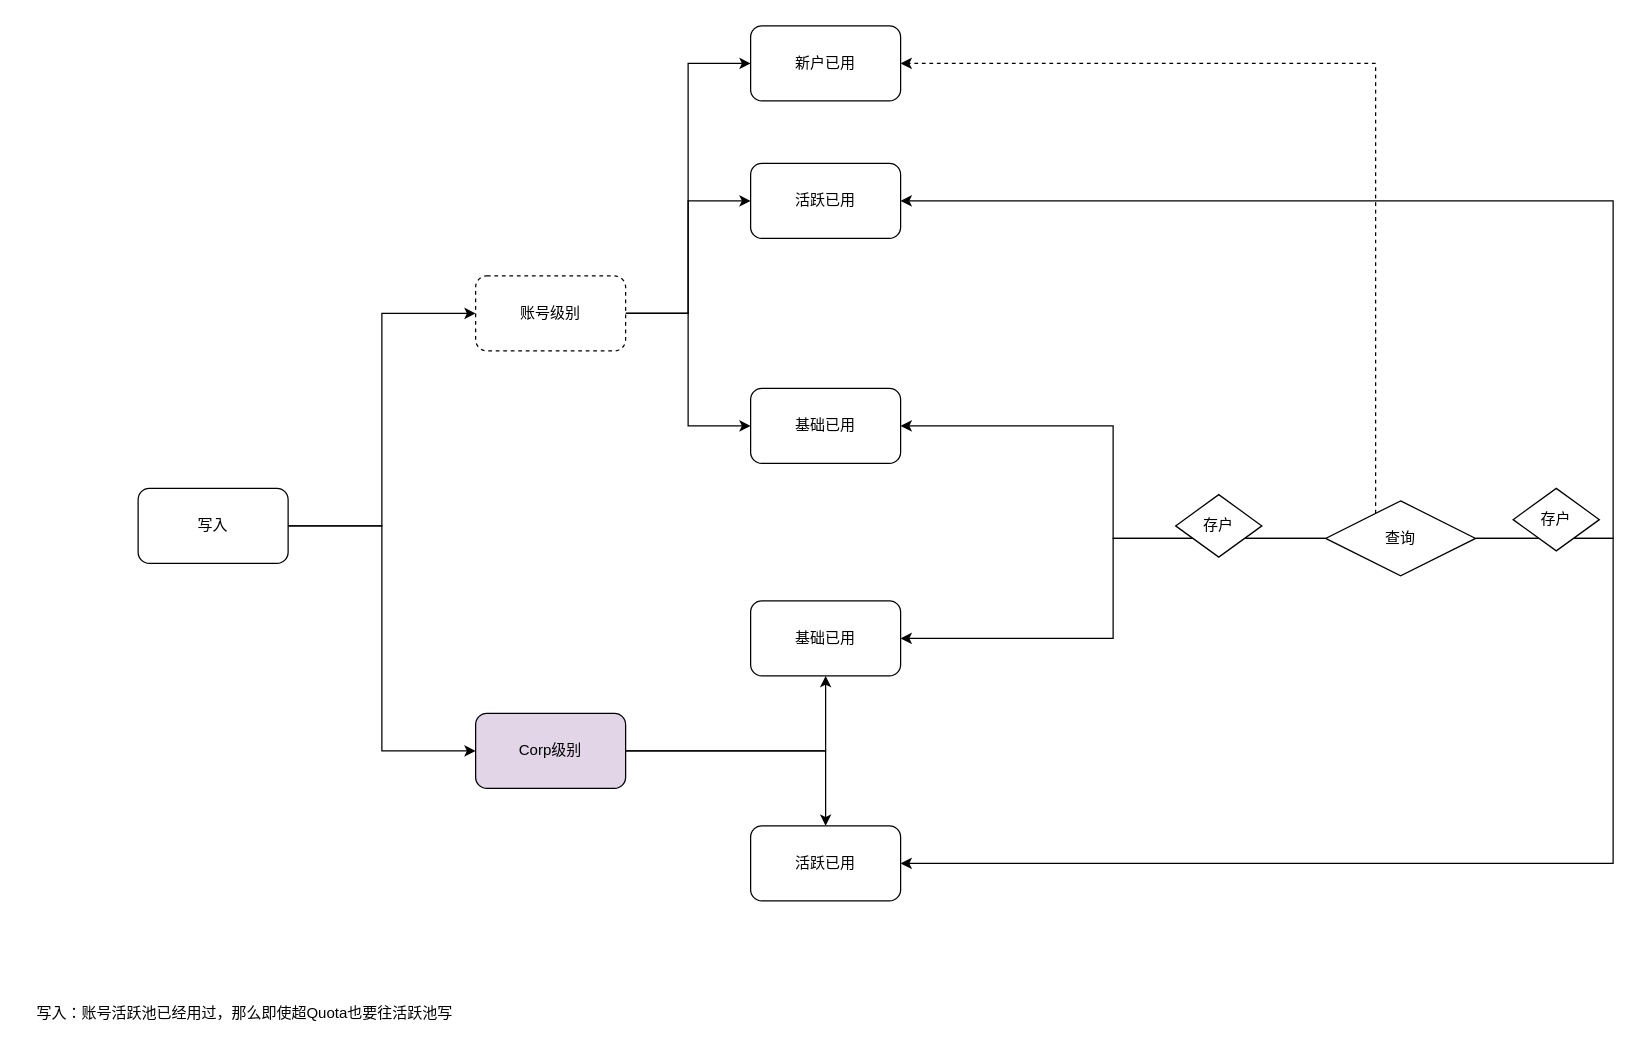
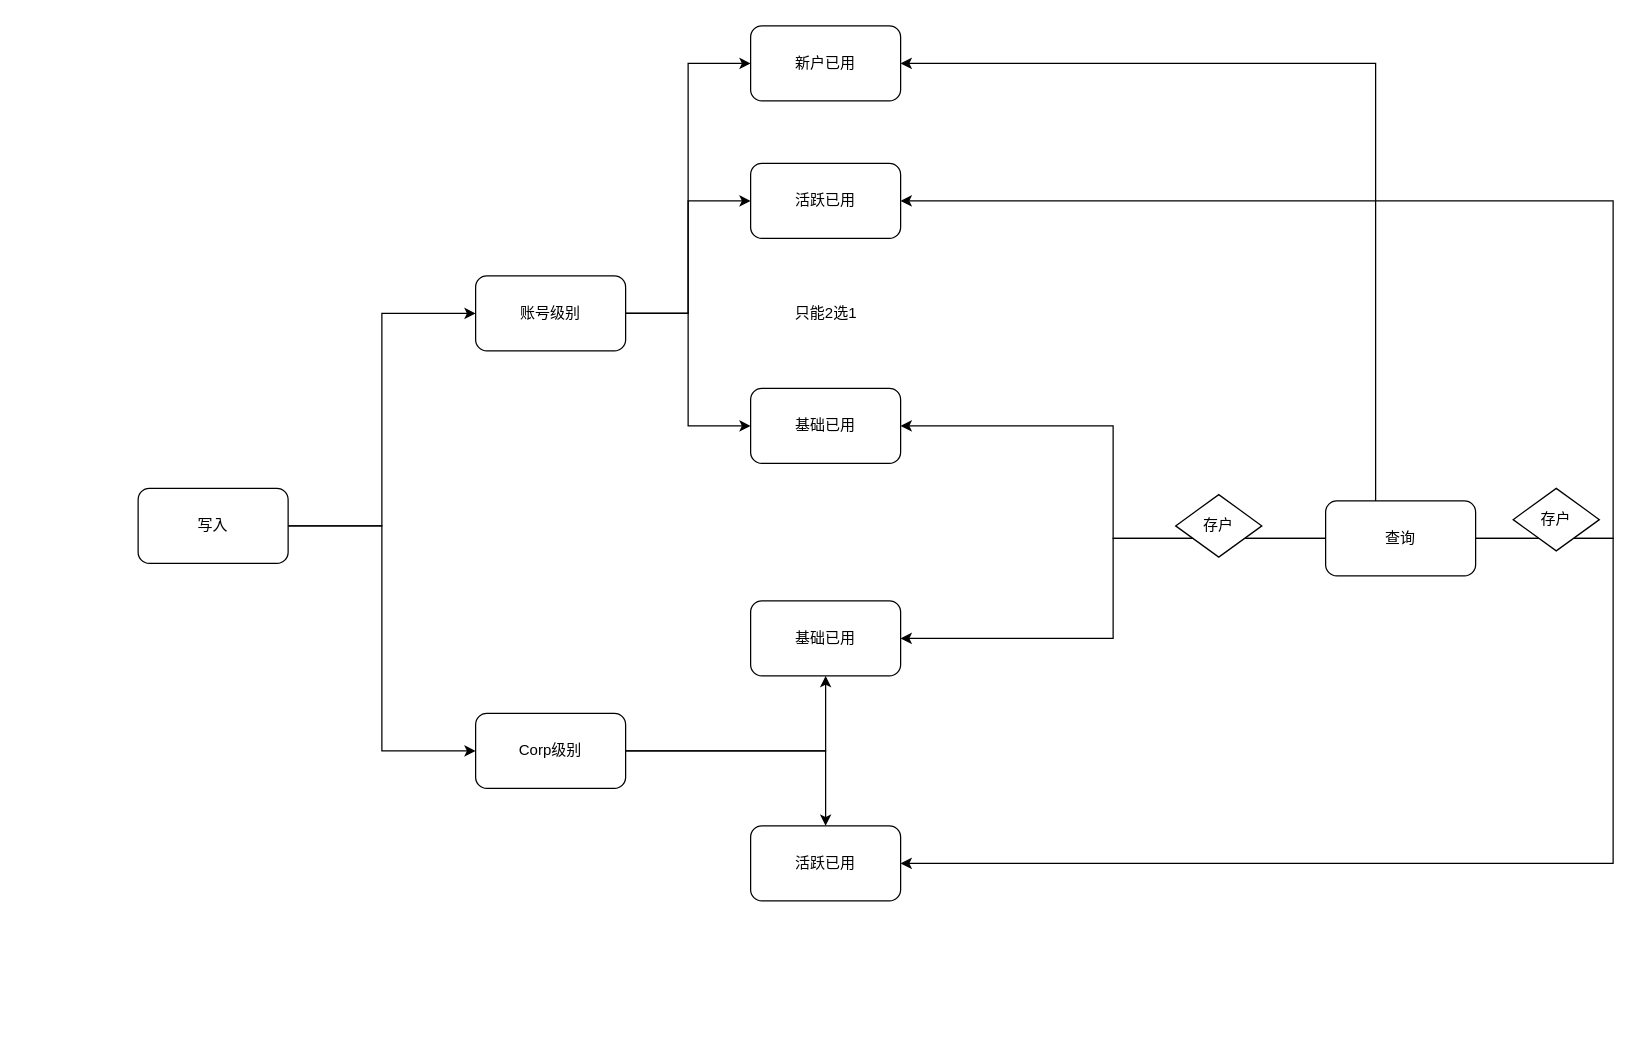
(1368, 63) -> (1361, 63)
(551, 313) -> (551, 313)
none -> (826, 313)
(1401, 538) -> (1401, 538)
(551, 751) -> (551, 751)
(244, 1013) -> none
